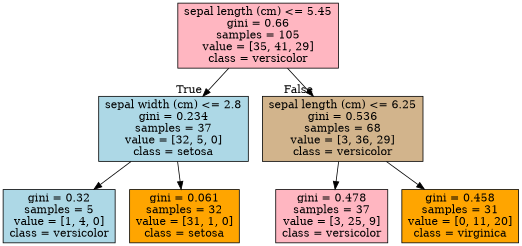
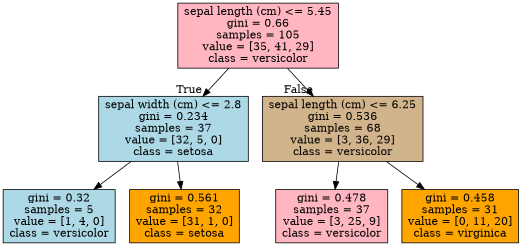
(184, 216) -> (184, 216)
